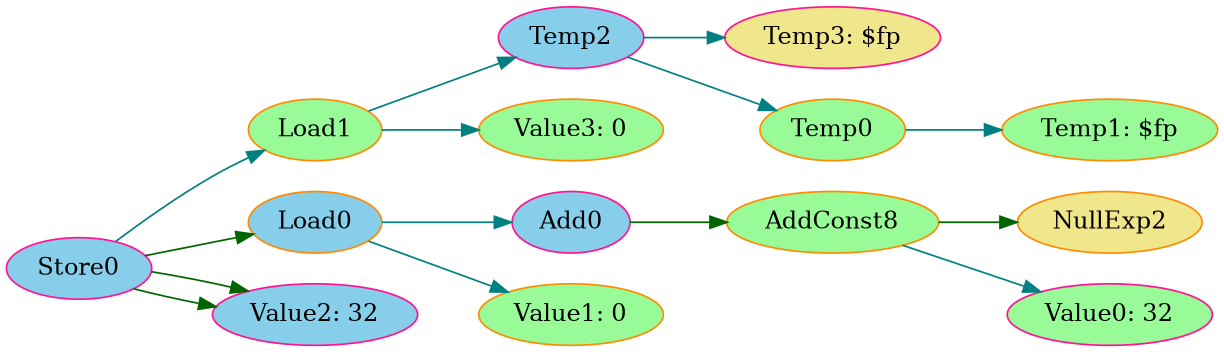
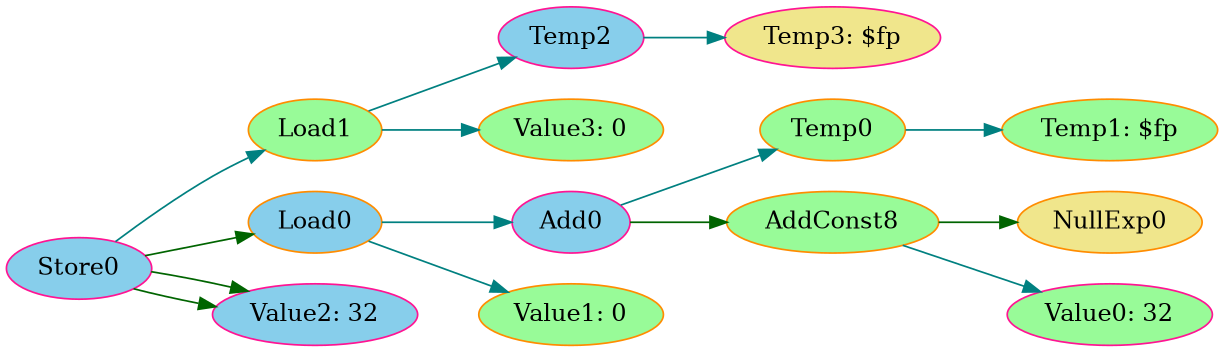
(694, 81) -> (690, 180)
(1110, 222) -> (1110, 222)
